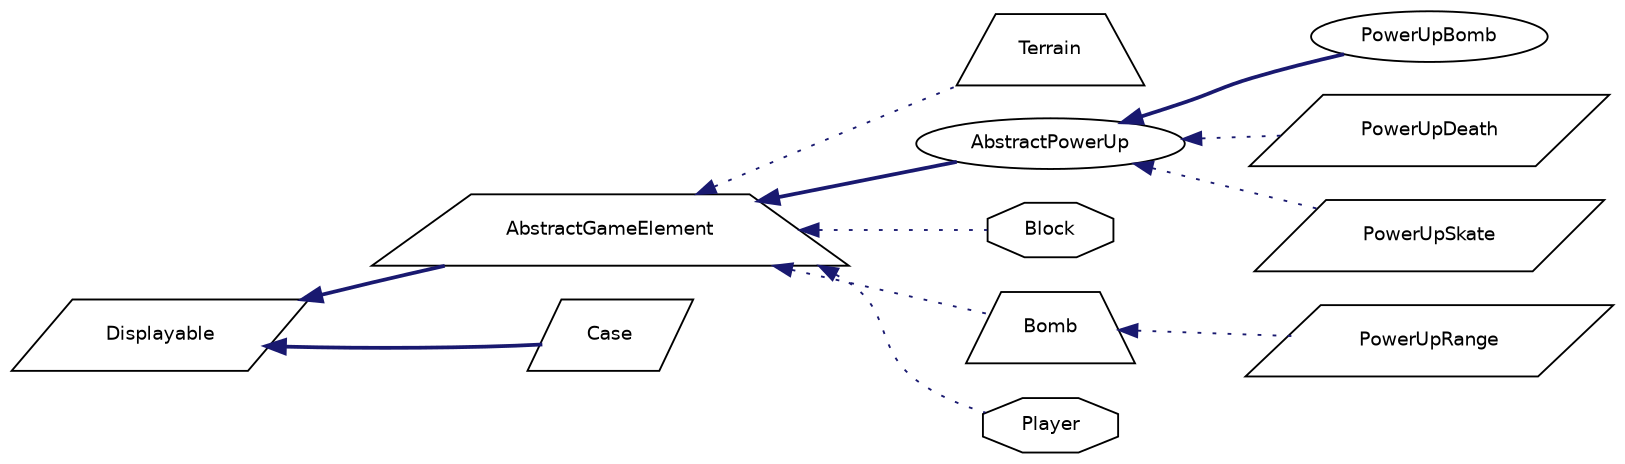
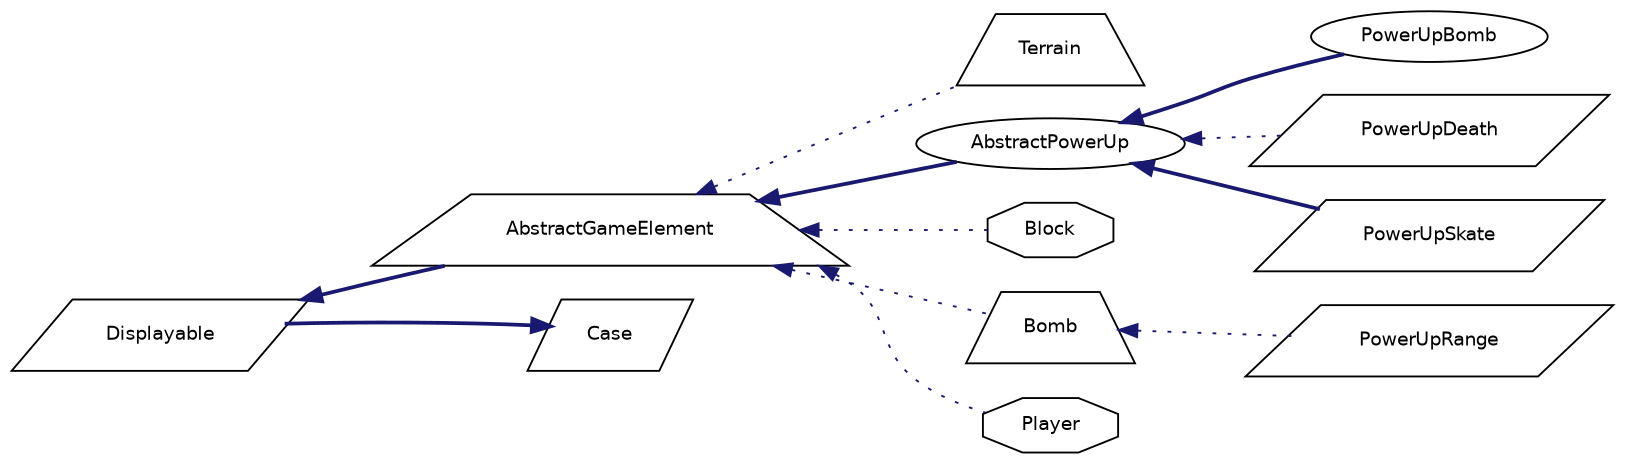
(1236, 189) -> (1236, 189)
(414, 348) -> (408, 323)
